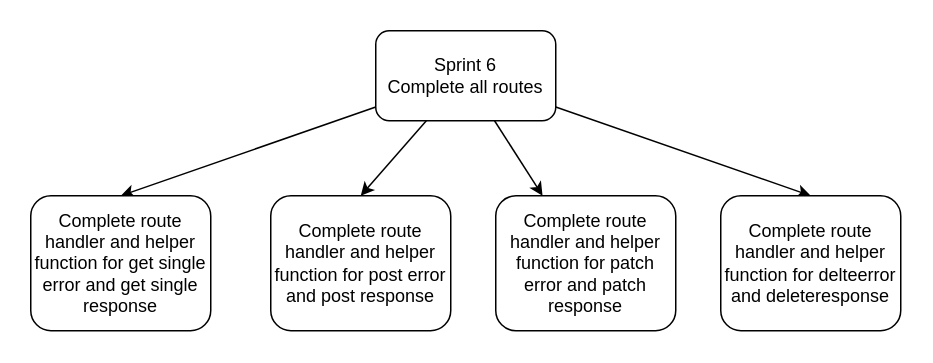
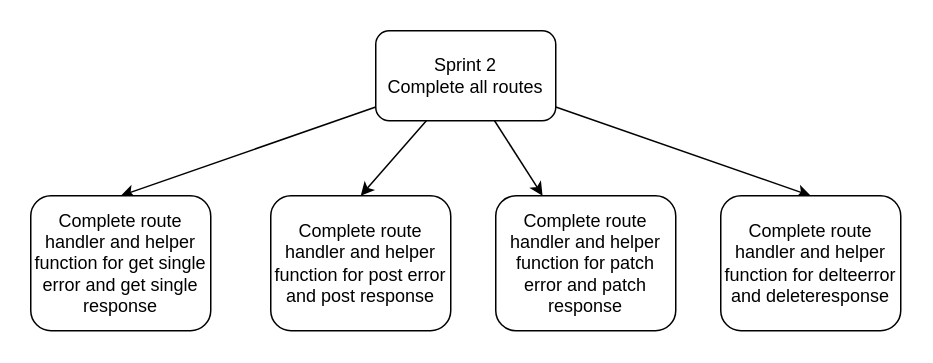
(466, 76) -> (466, 76)
